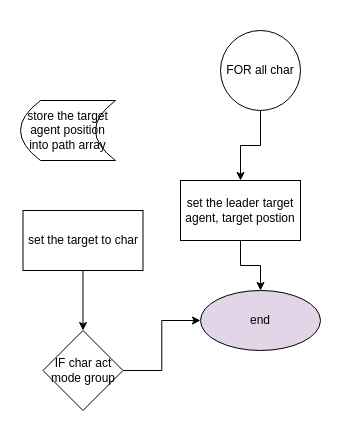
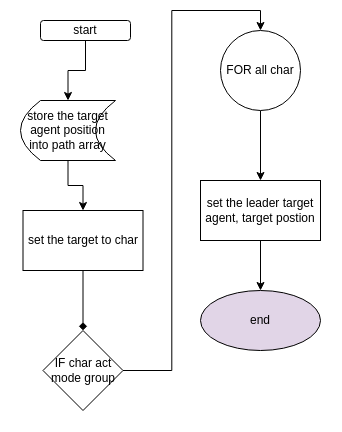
none -> (86, 31)
none -> (80, 71)
none -> (72, 186)
(241, 211) -> (261, 211)
(83, 322) -> (83, 321)
(162, 332) -> (172, 147)
